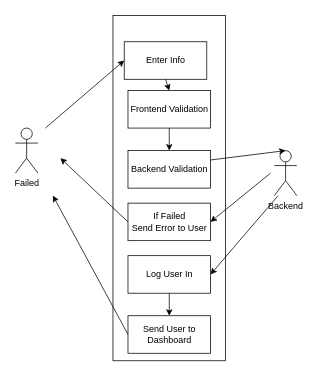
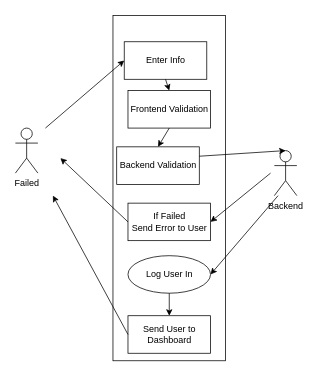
(169, 169) -> (158, 165)
(169, 274) -> (169, 274)
